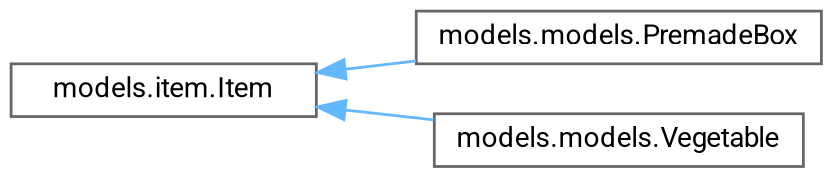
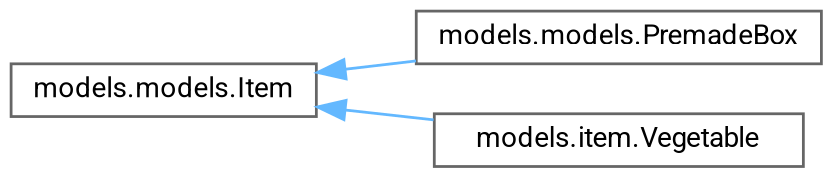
(164, 90) -> (164, 90)
(619, 140) -> (619, 140)
